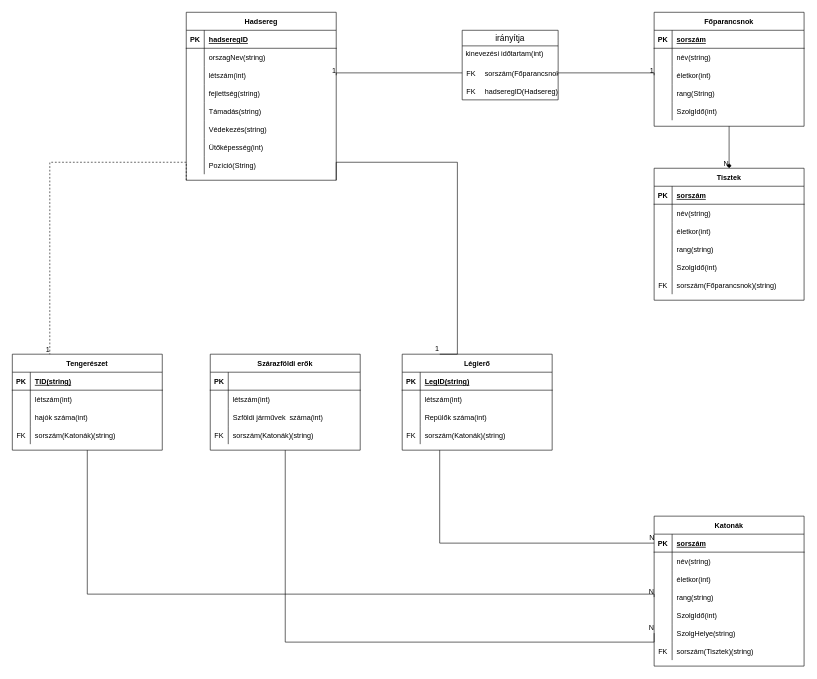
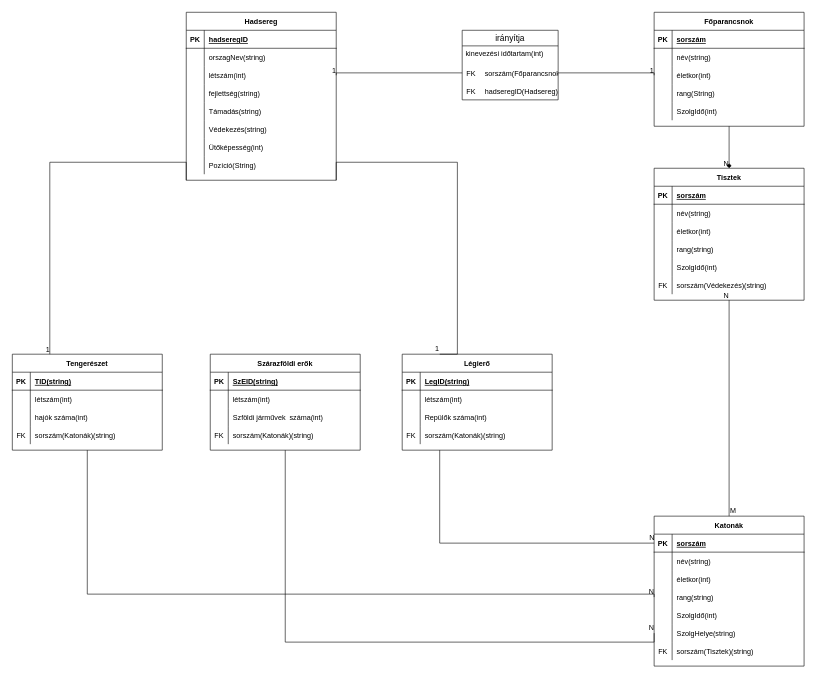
(50, 191) -> (50, 191)
(734, 286) -> (728, 286)
none -> (294, 381)
none -> (729, 510)
